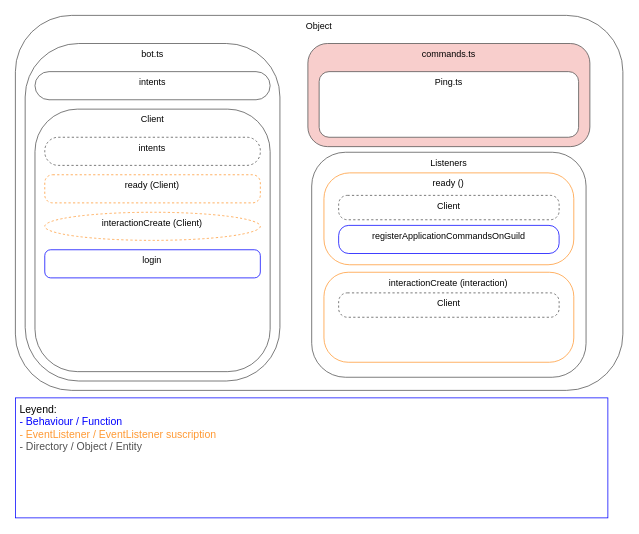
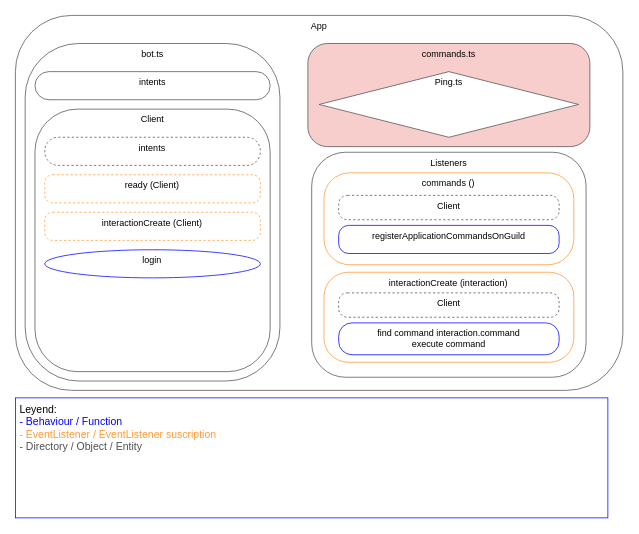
(319, 26) -> (319, 26)
(449, 104) -> (449, 104)
(449, 184) -> (449, 184)
(153, 226) -> (153, 226)
(153, 264) -> (153, 264)
none -> (449, 339)
